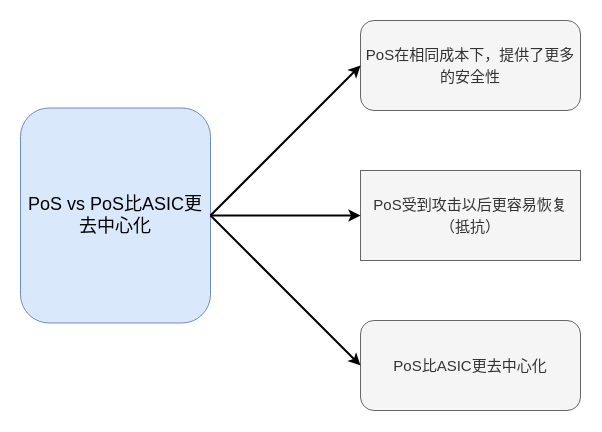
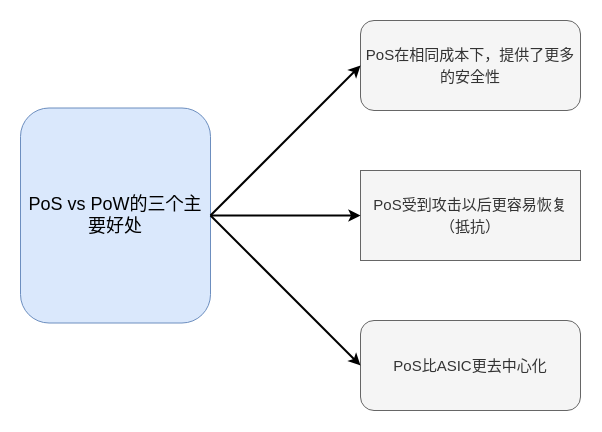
(116, 216) -> (116, 216)
